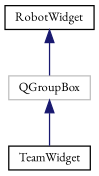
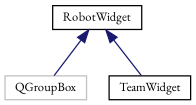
(50, 129) -> (127, 58)
